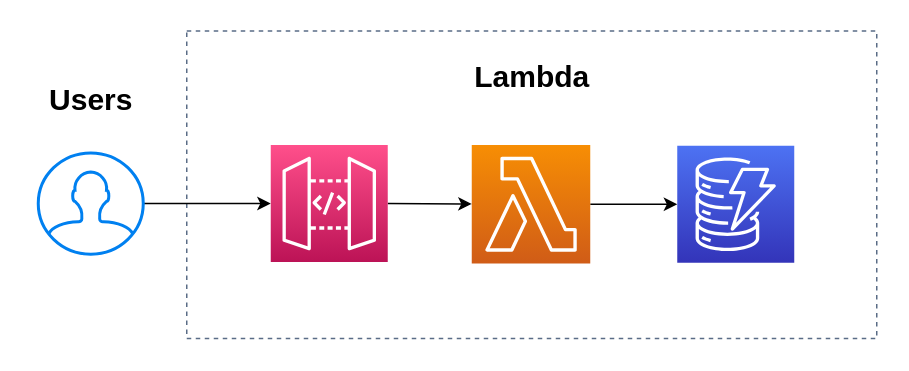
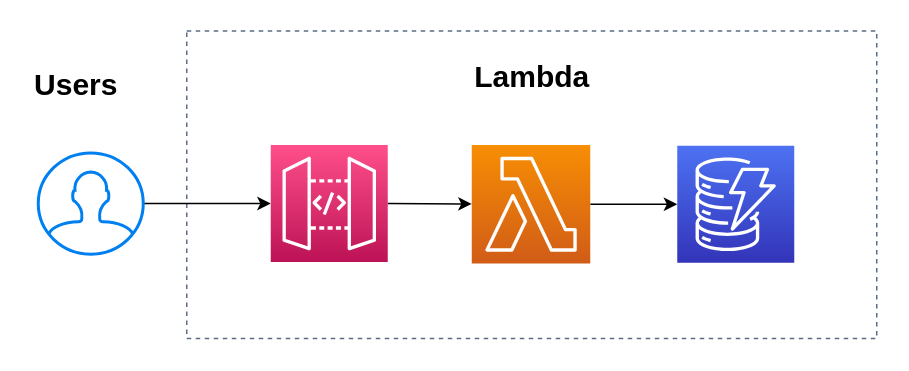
(91, 100) -> (76, 85)
